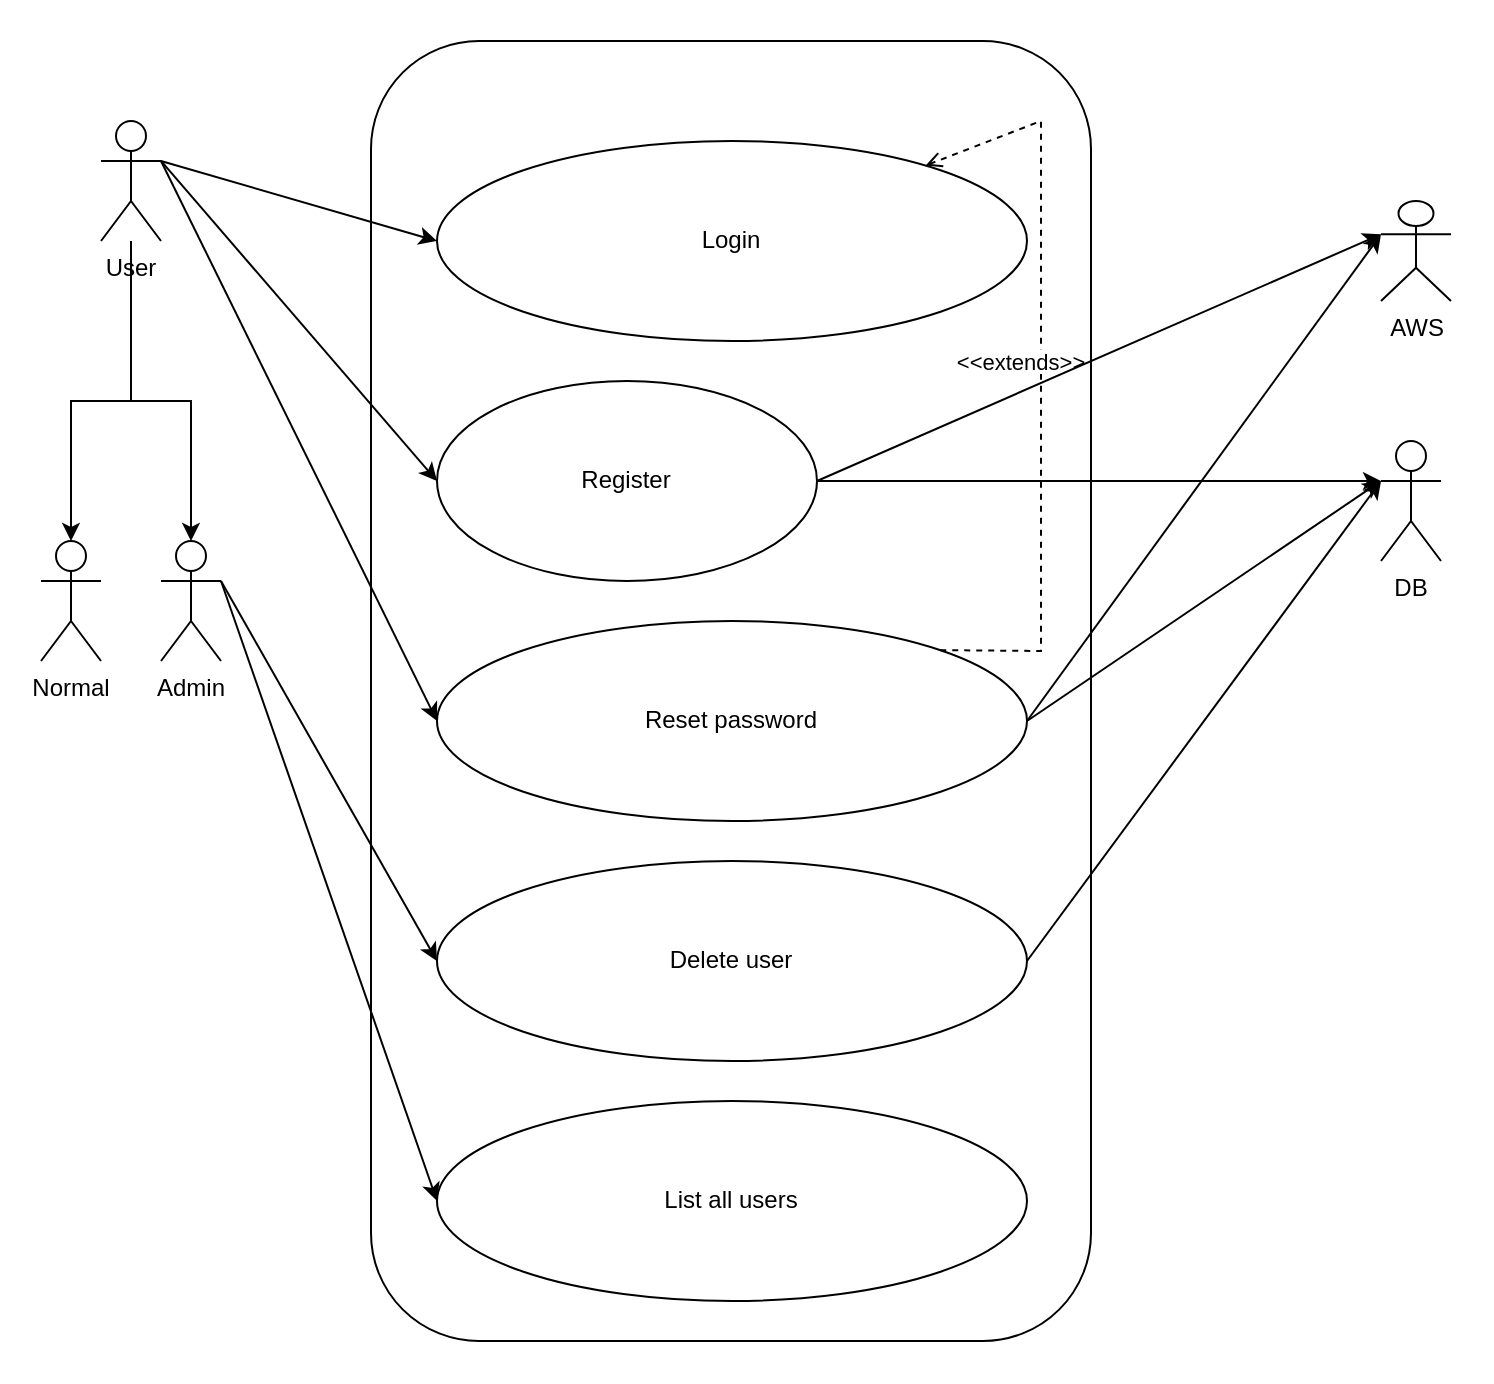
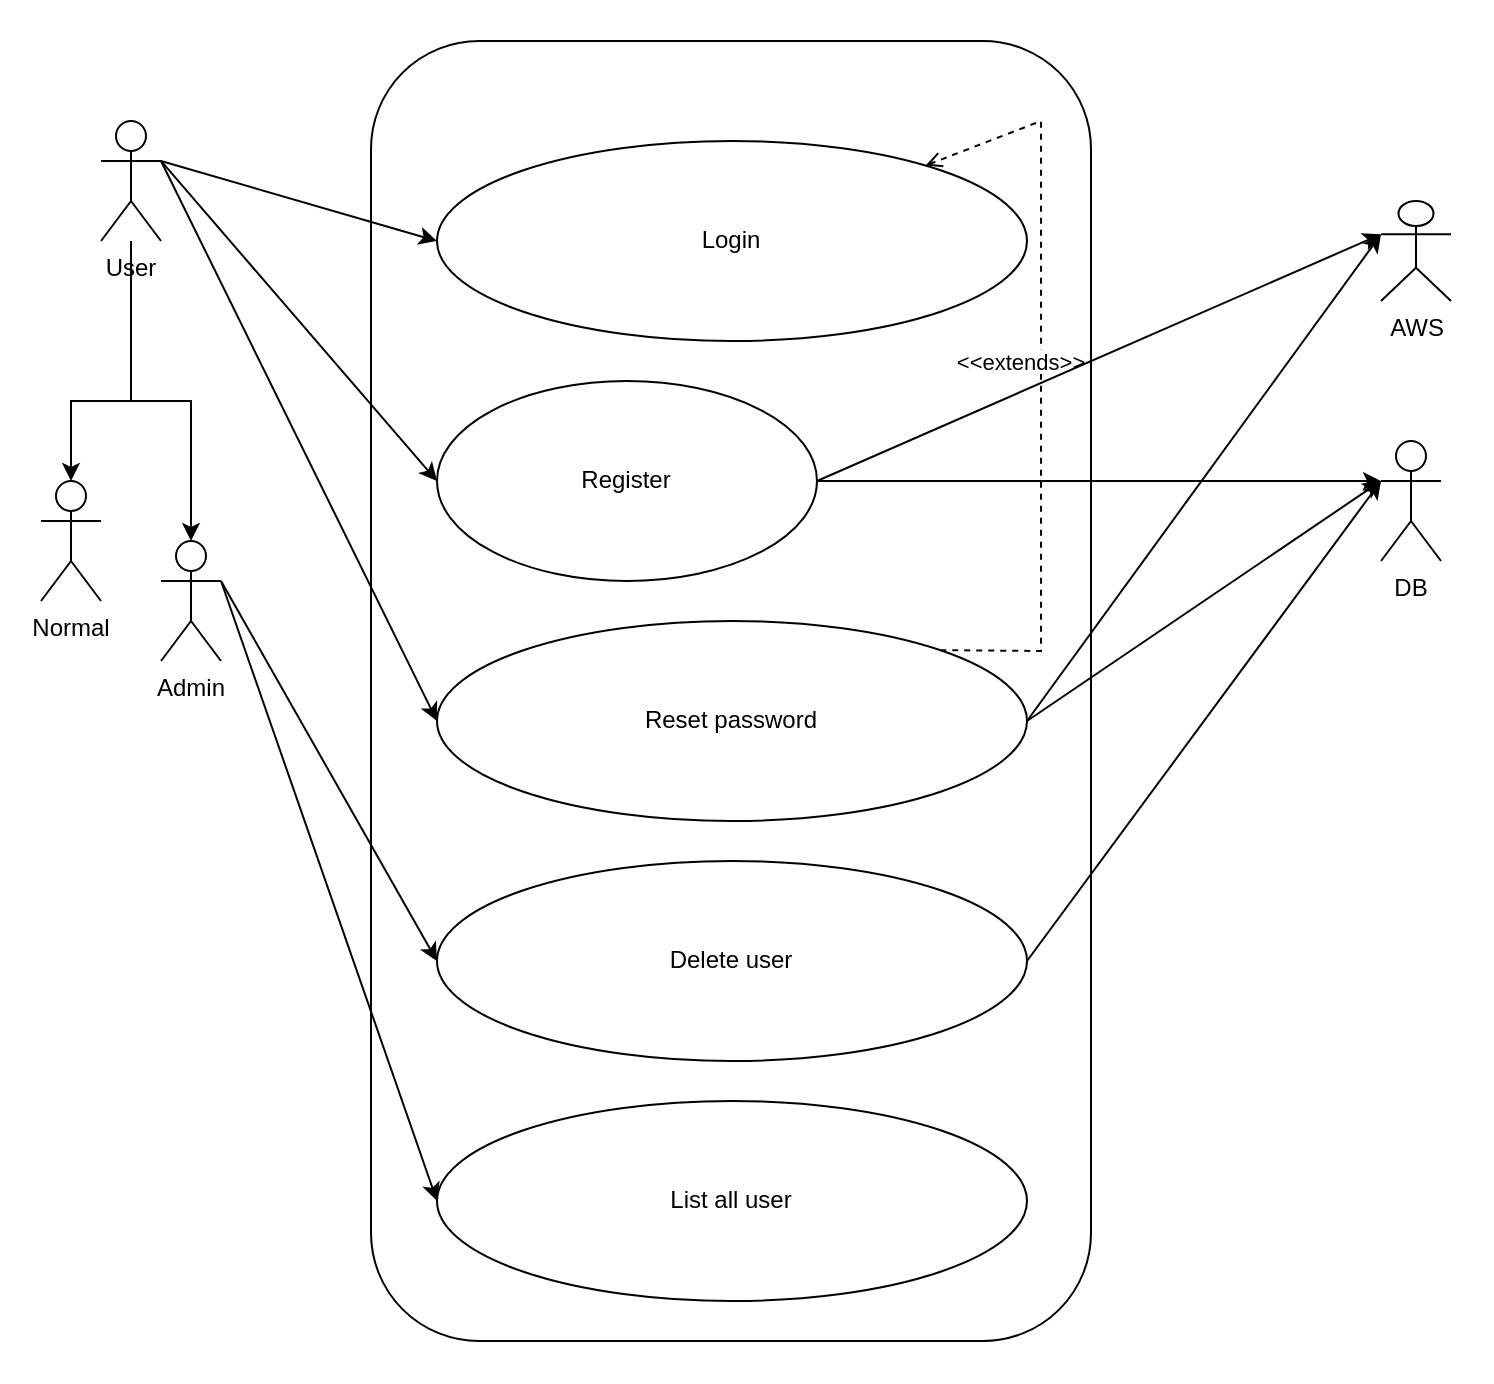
(71, 601) -> (71, 541)
(732, 1201) -> (732, 1201)
